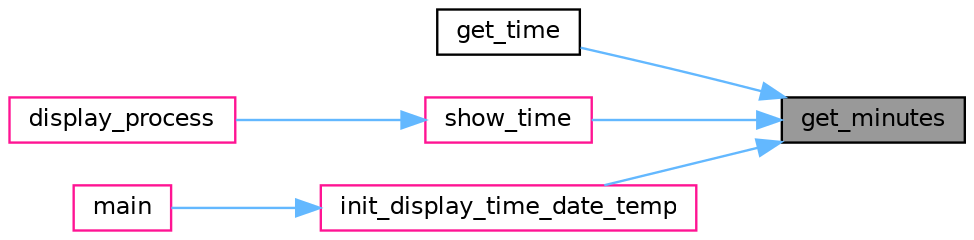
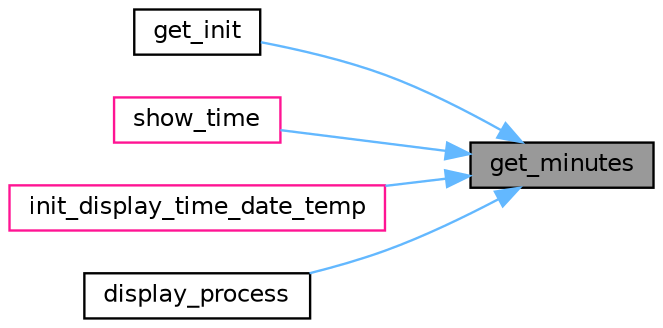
(509, 32) -> (197, 32)
(122, 120) -> (197, 296)
(318, 120) -> (406, 242)
(122, 208) -> none
